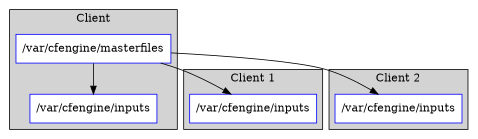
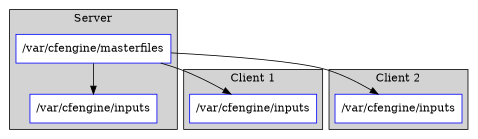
(93, 19) -> (93, 19)
